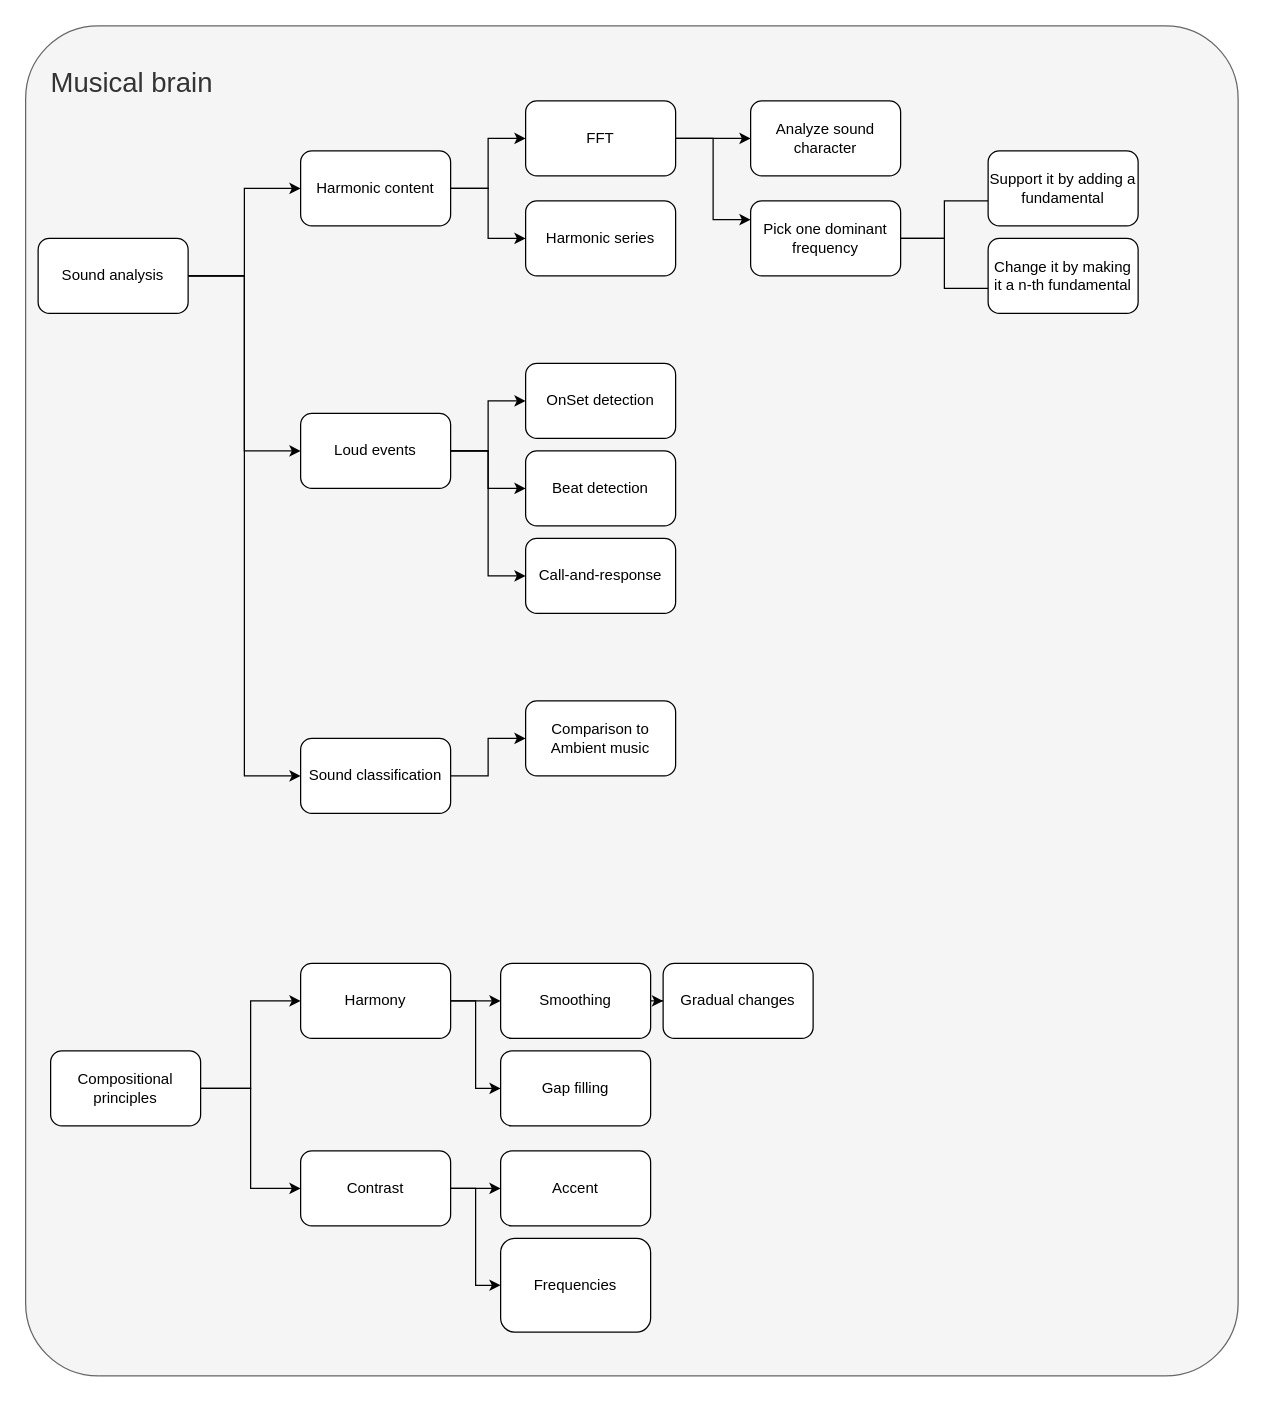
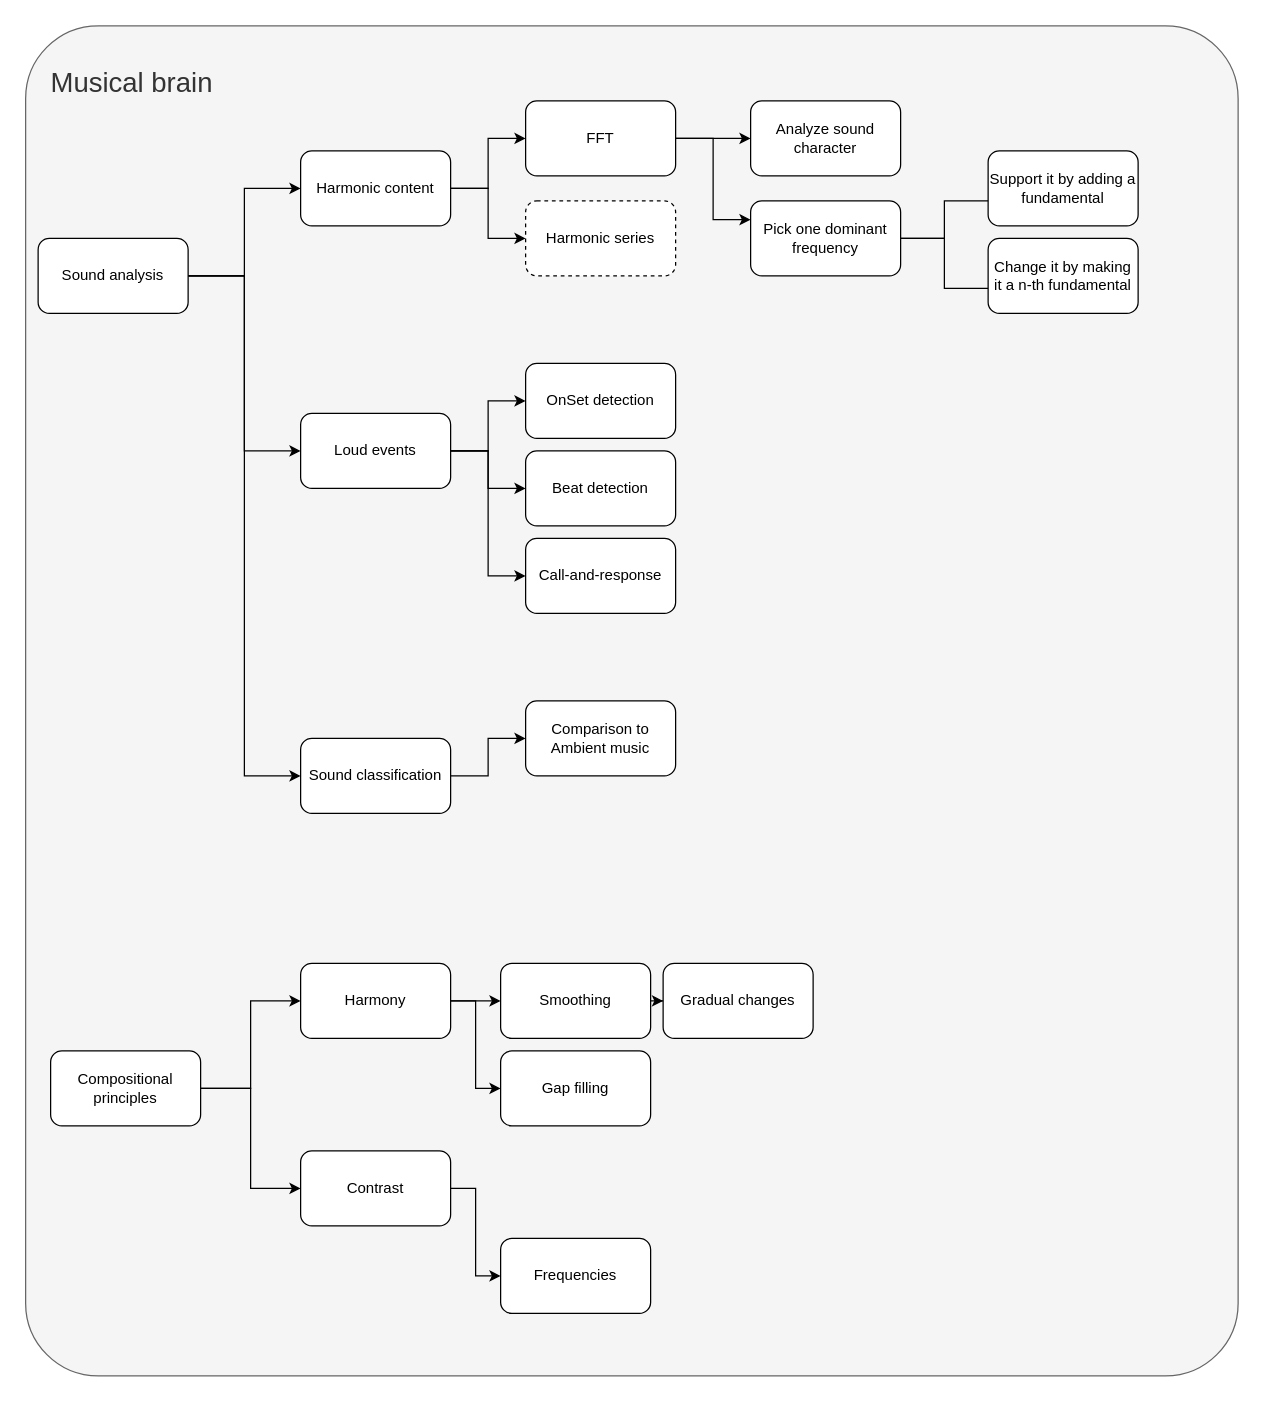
(601, 238) -> (601, 238)
(485, 1188) -> none
(576, 1188) -> none
(576, 1285) -> (576, 1276)
